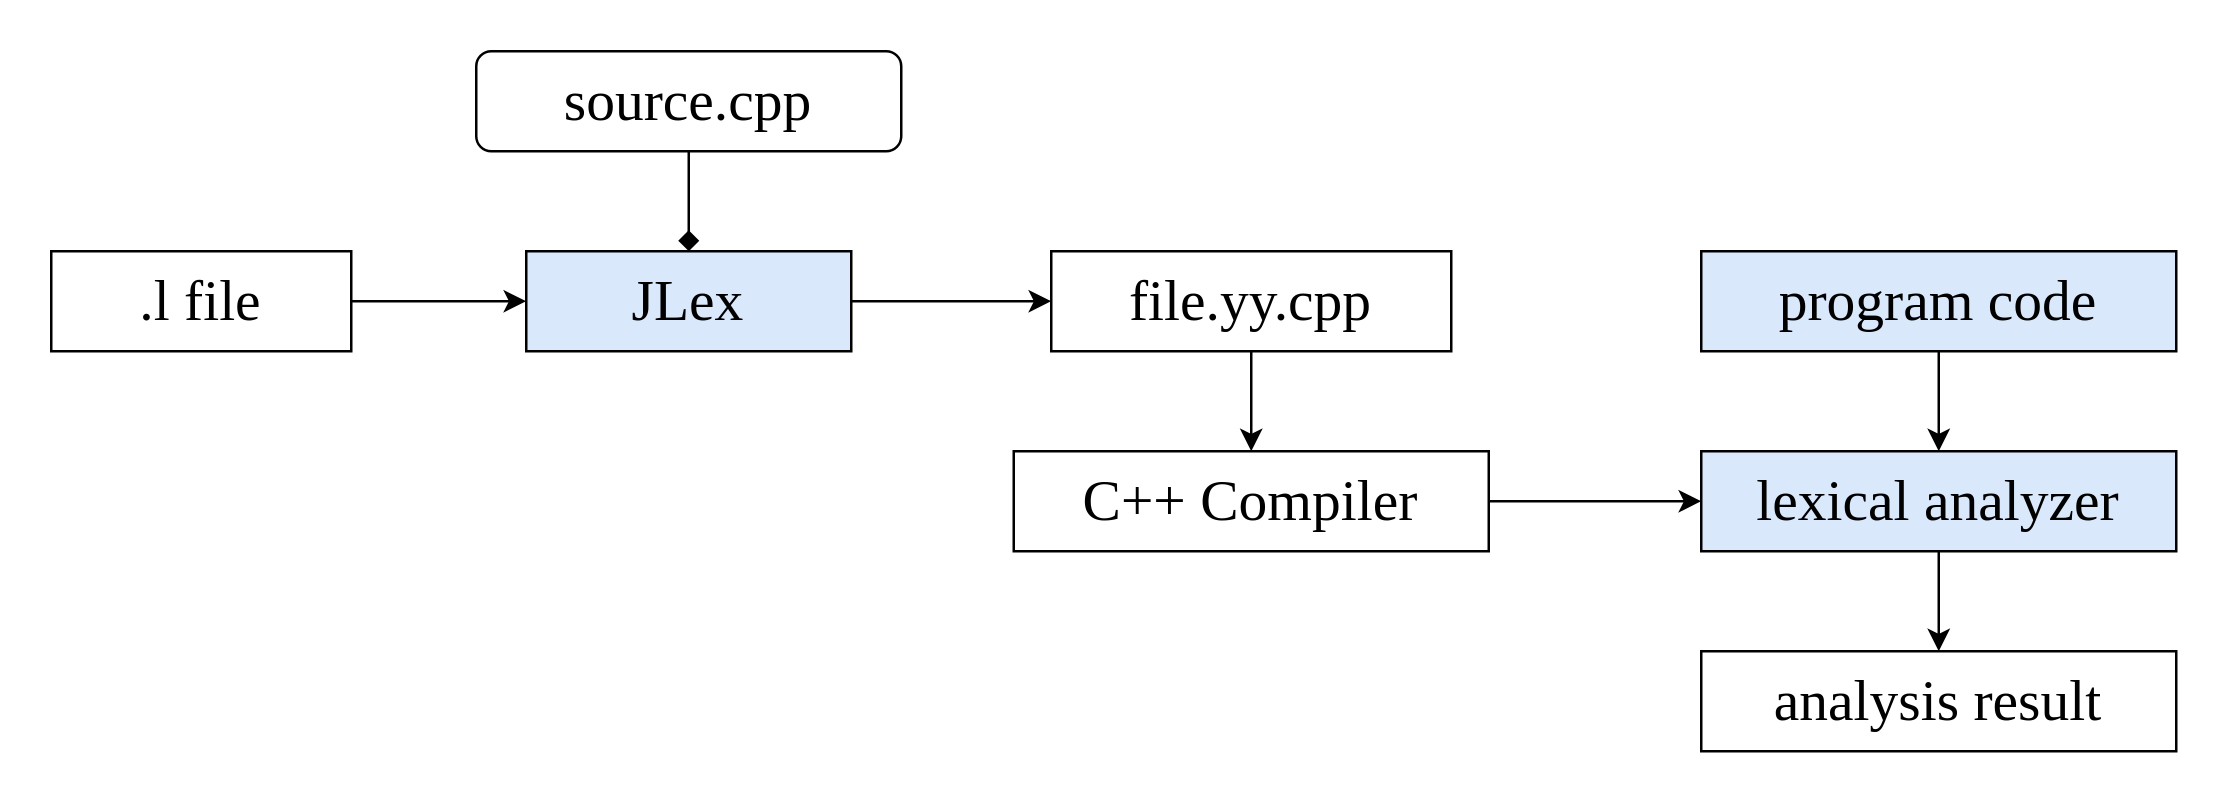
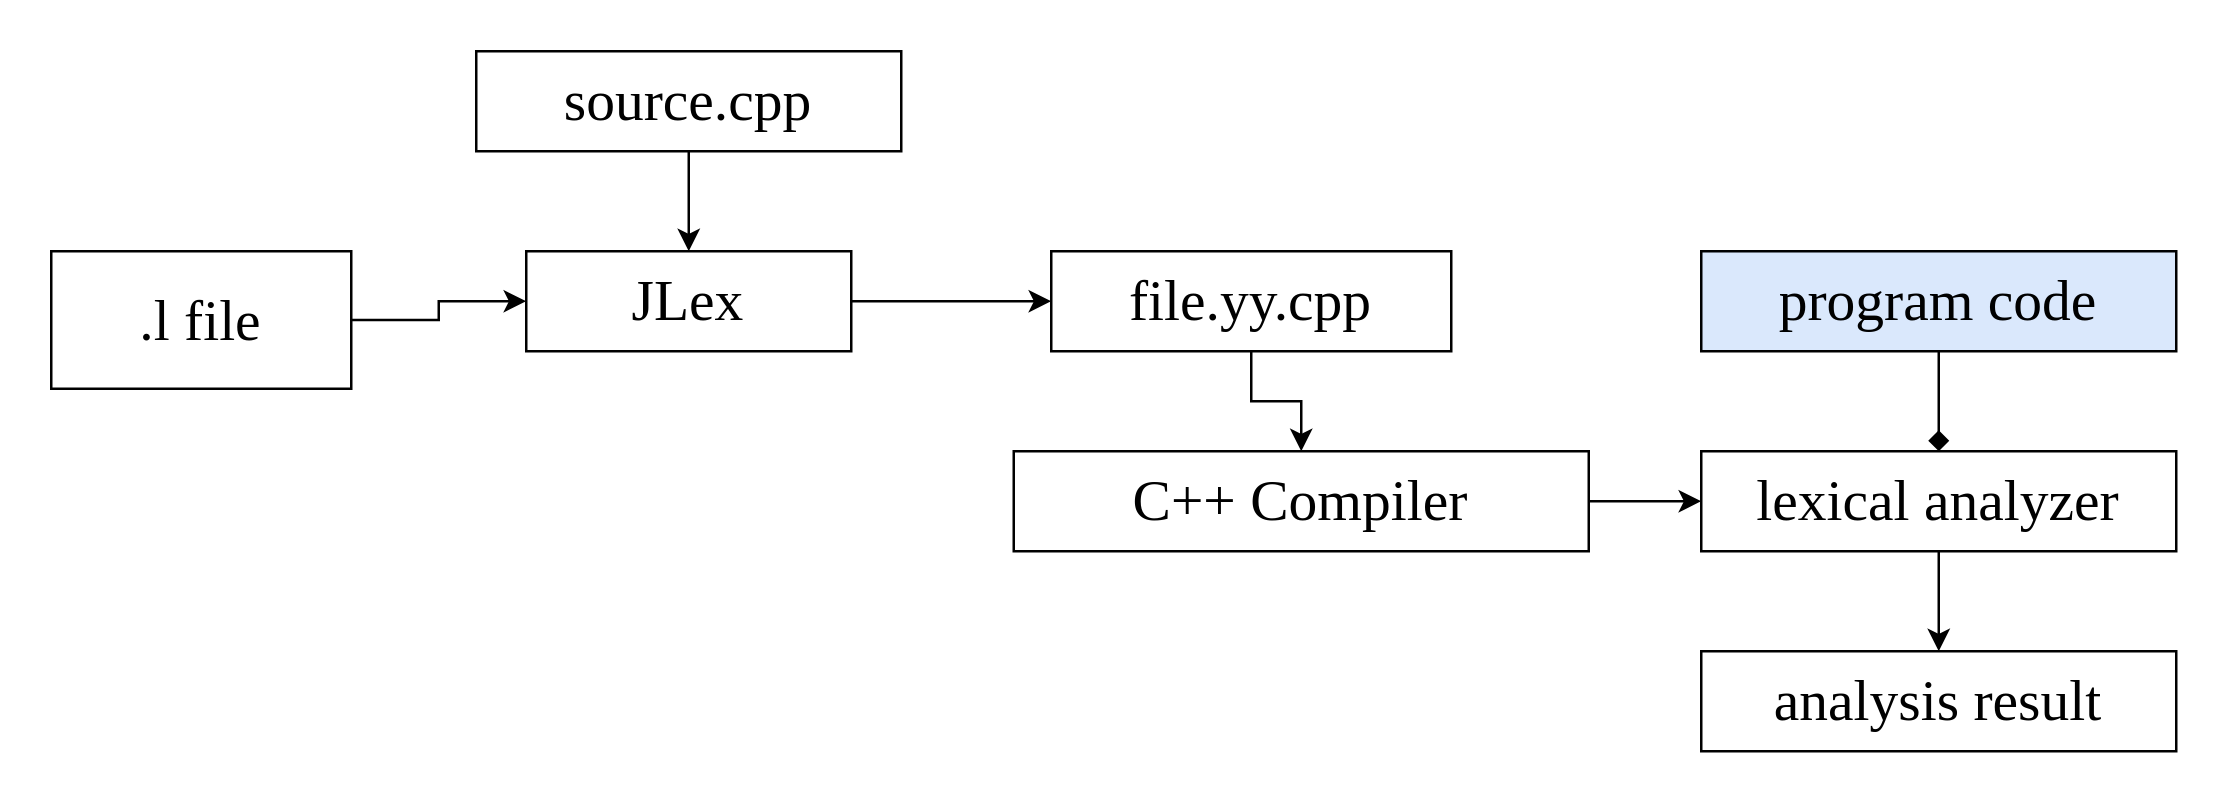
(689, 101) -> (689, 101)
(689, 231) -> (689, 232)
(201, 301) -> (201, 320)
(689, 301) -> (689, 301)
(1939, 432) -> (1939, 431)
(1251, 501) -> (1301, 501)
(1939, 501) -> (1939, 501)
